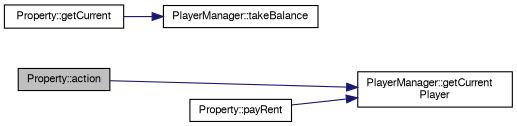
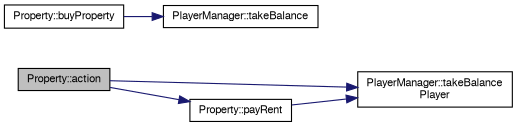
(64, 17) -> (64, 17)
(435, 89) -> (435, 89)
none -> (145, 94)
